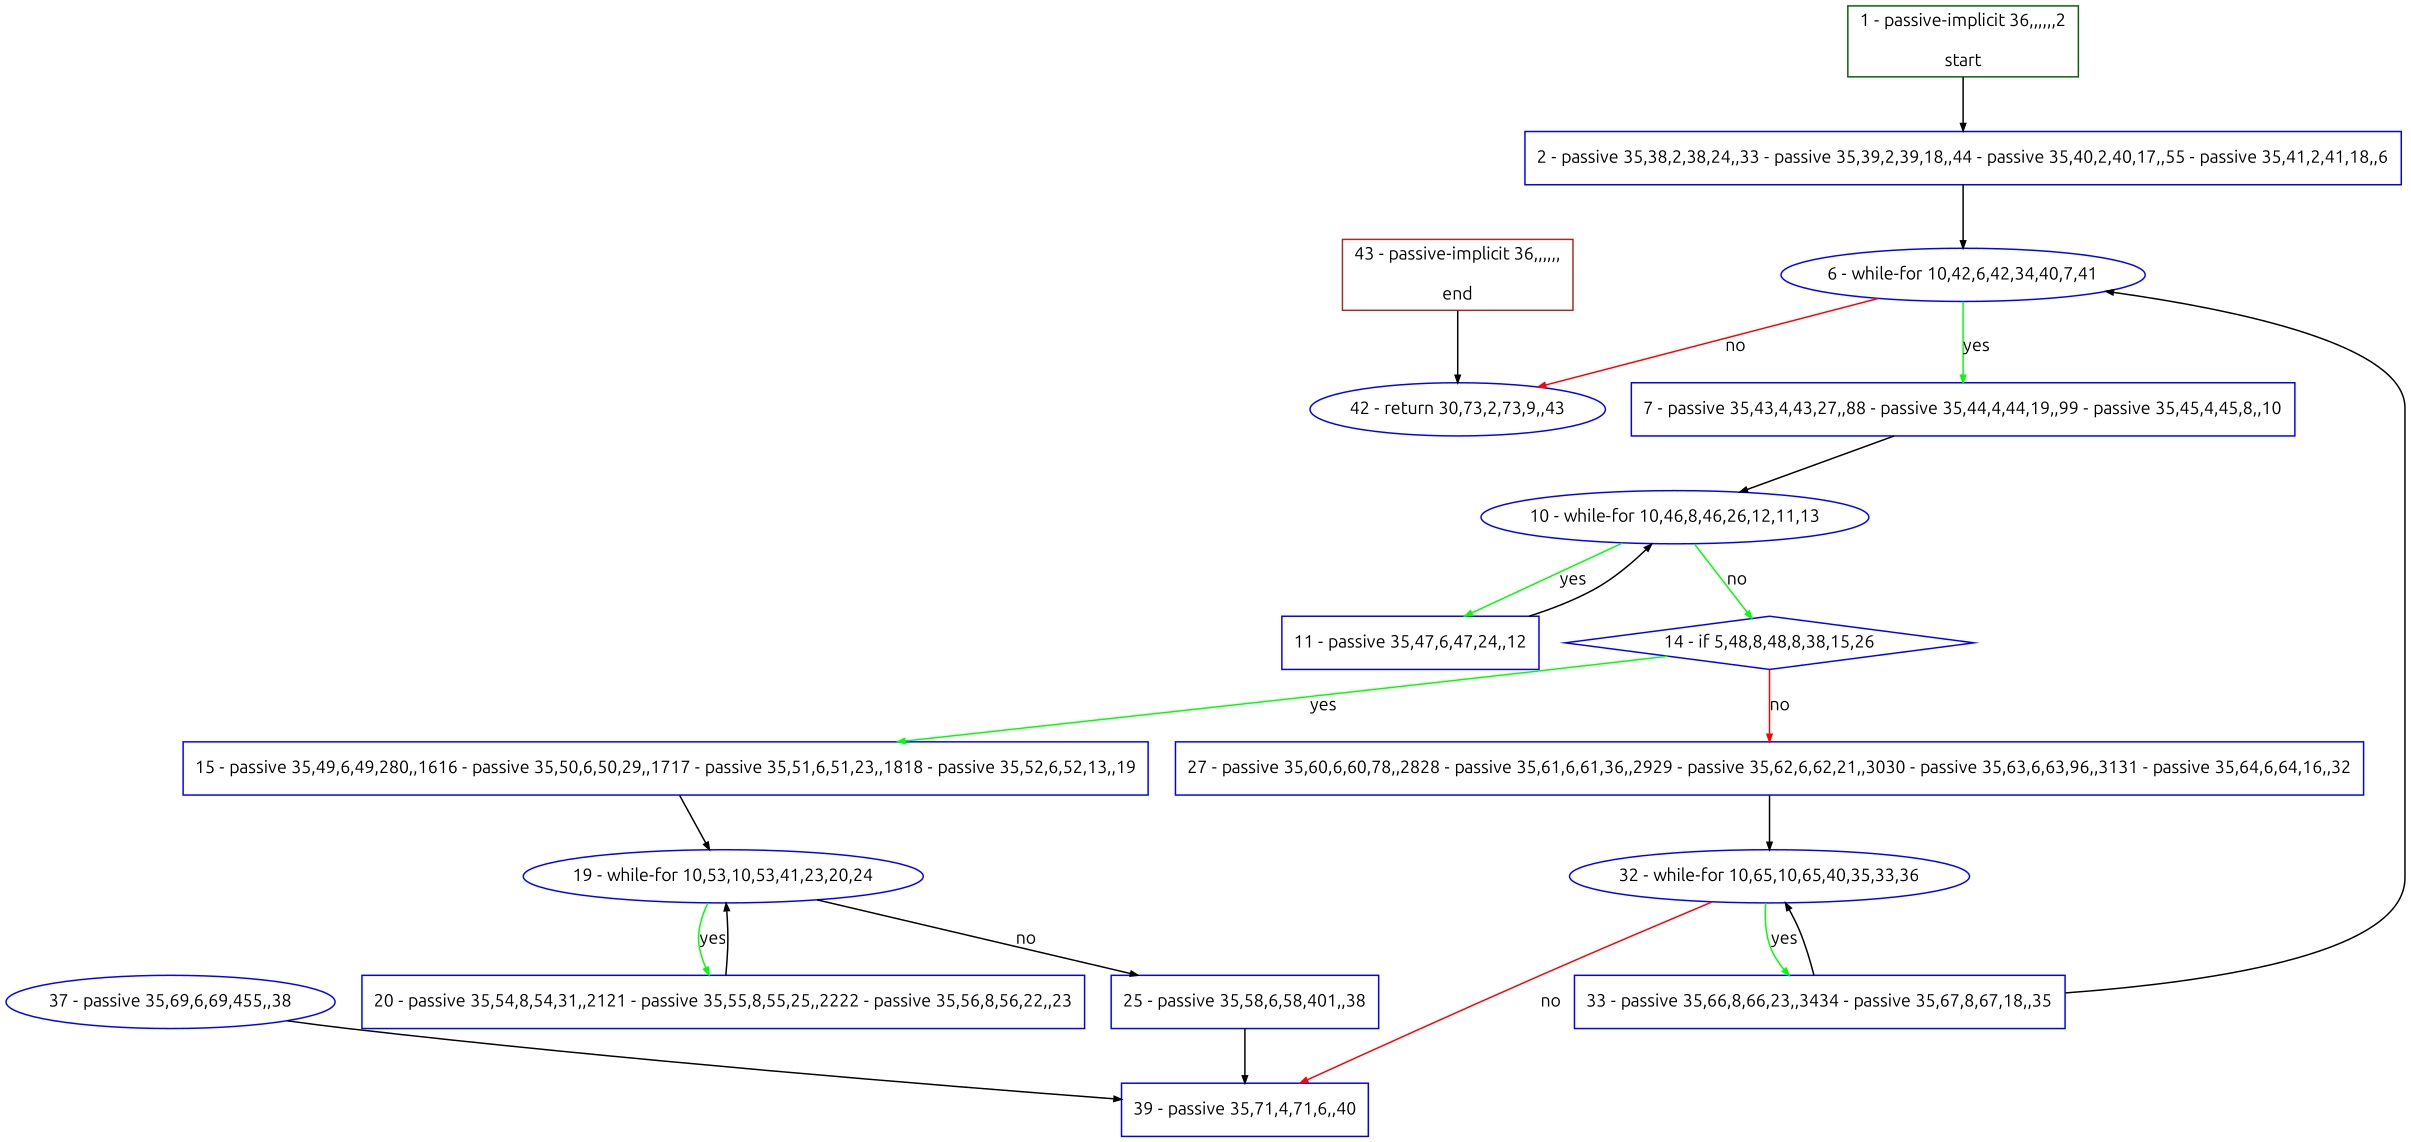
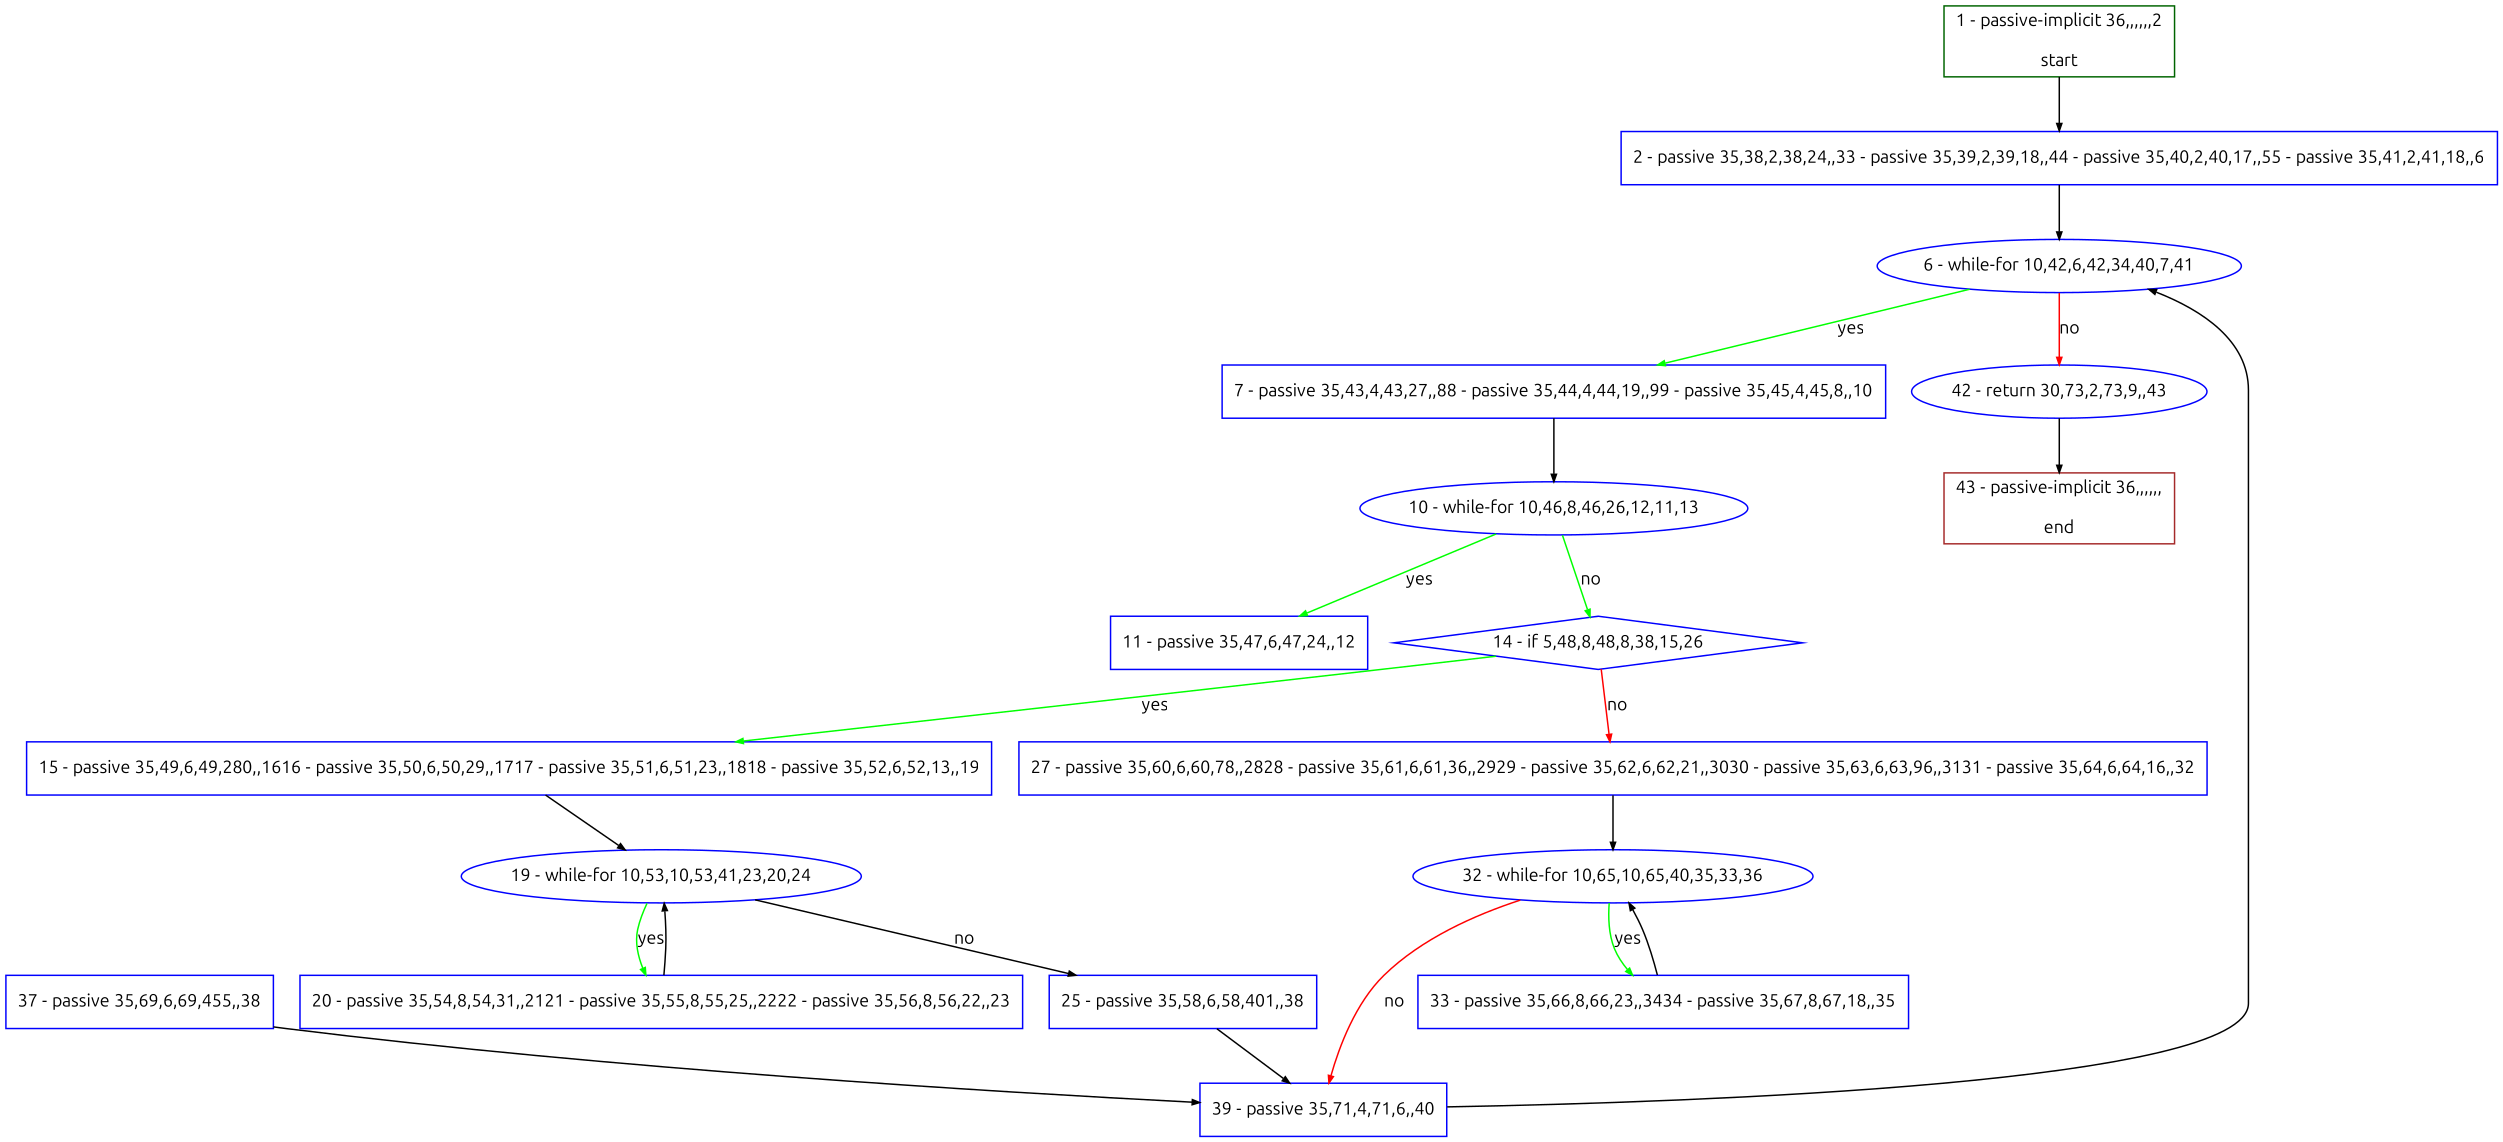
(1458, 343) -> (2059, 442)
(1592, 590) -> none
(2405, 668) -> (2227, 1027)
(171, 1002) -> (140, 1002)
